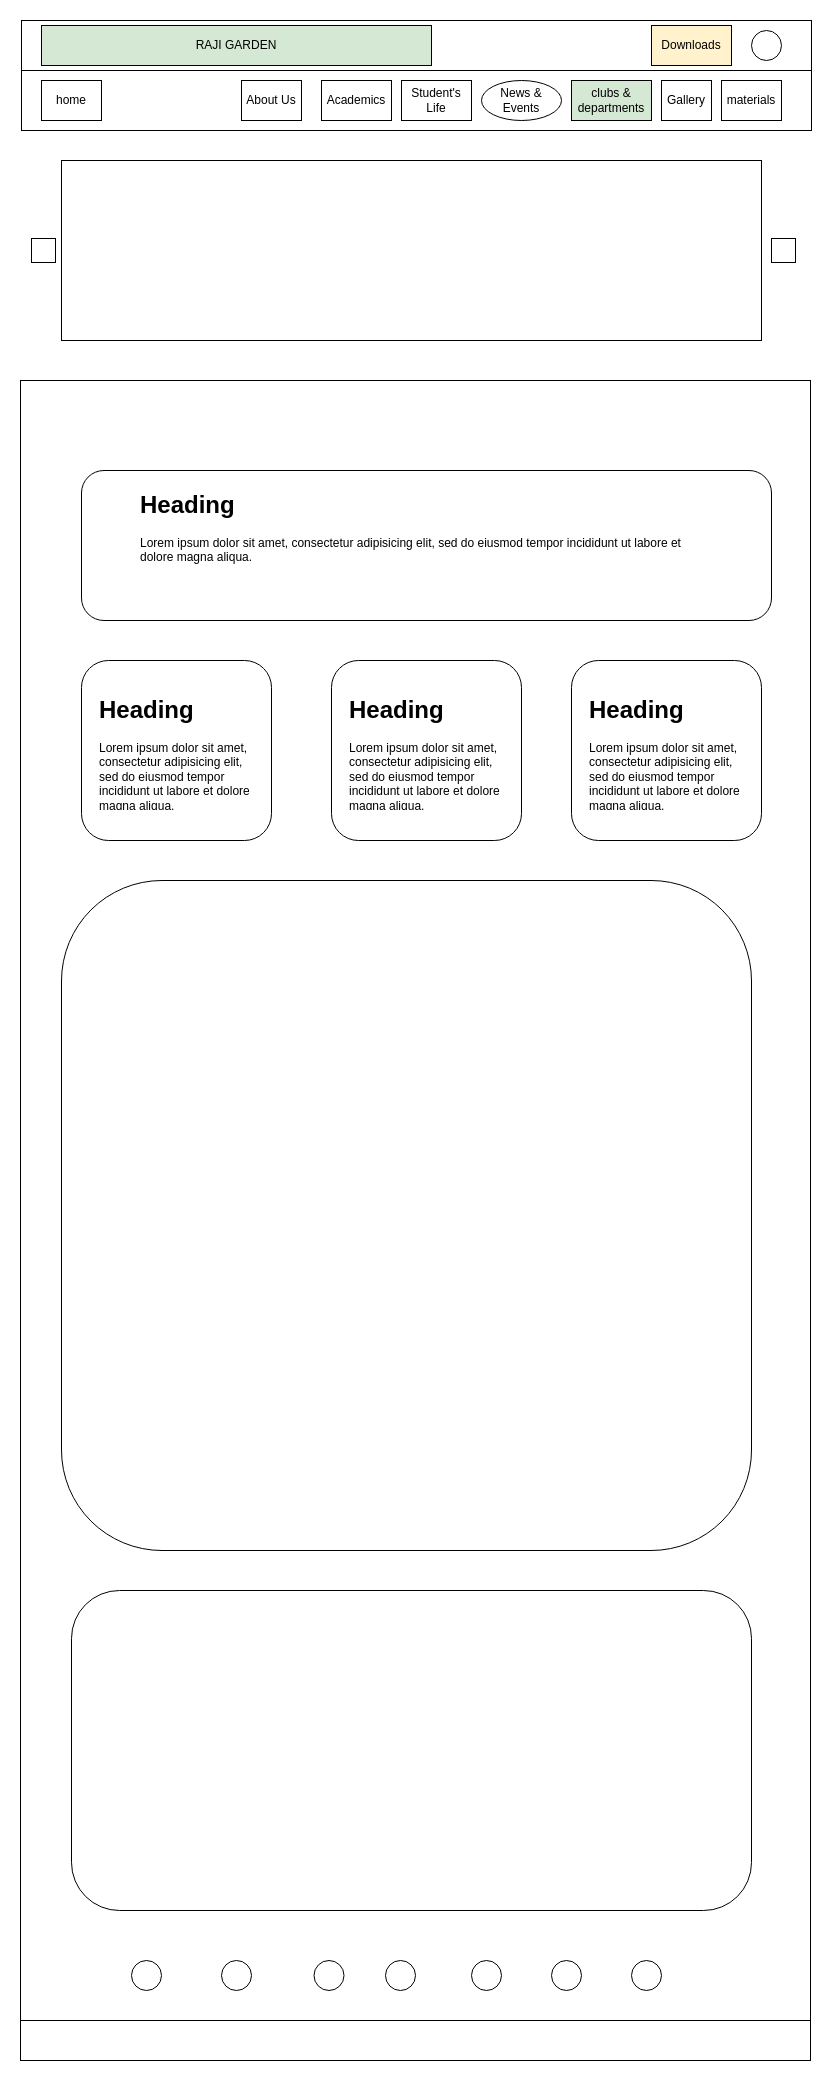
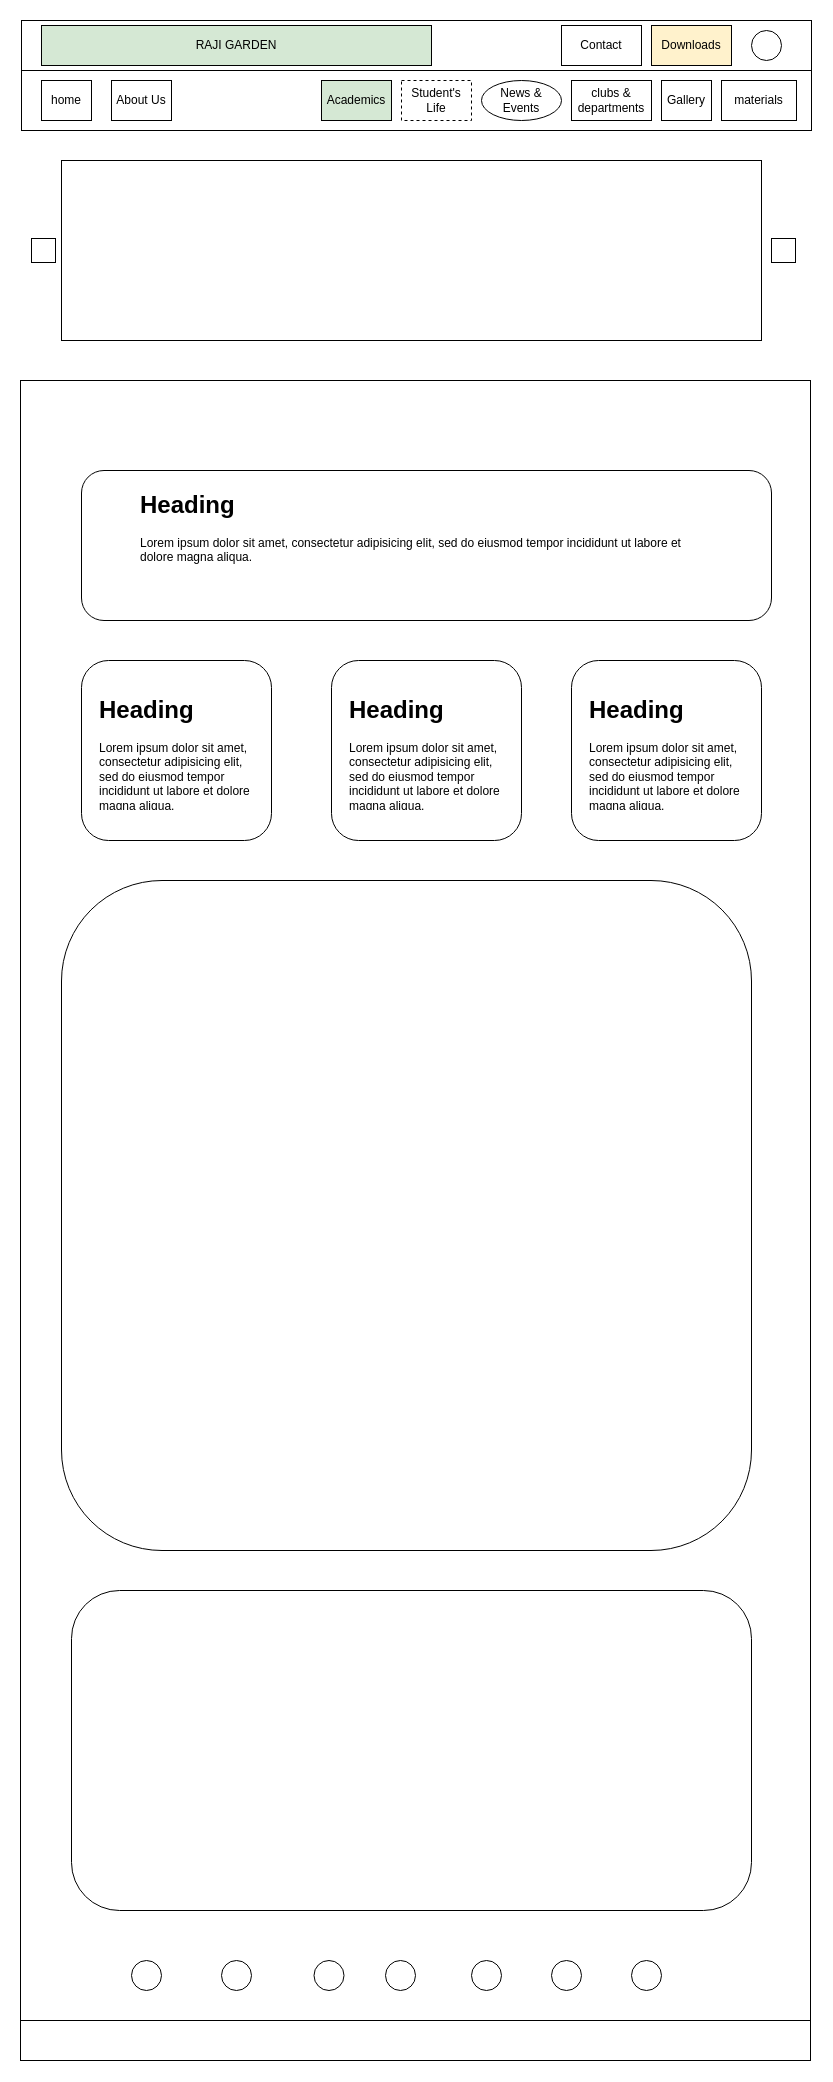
none -> (602, 46)
(72, 101) -> (67, 101)
(272, 101) -> (142, 101)
(357, 101) -> (357, 101)
(437, 101) -> (437, 101)
(612, 101) -> (612, 101)
(752, 101) -> (759, 101)
